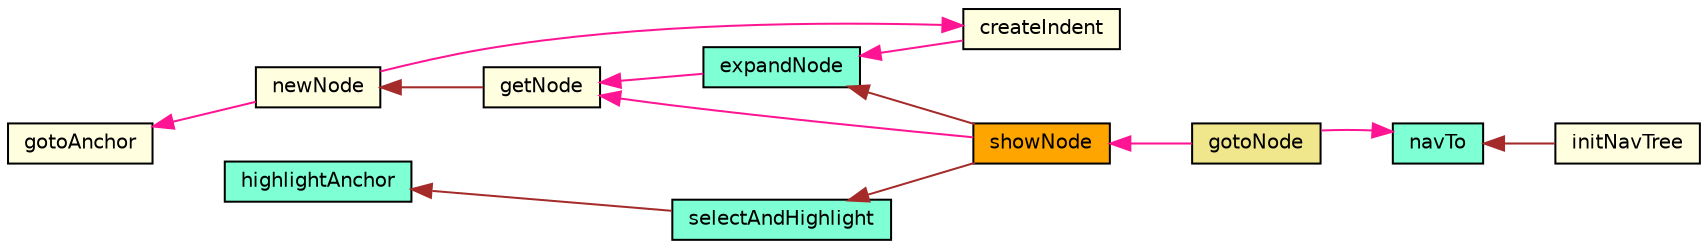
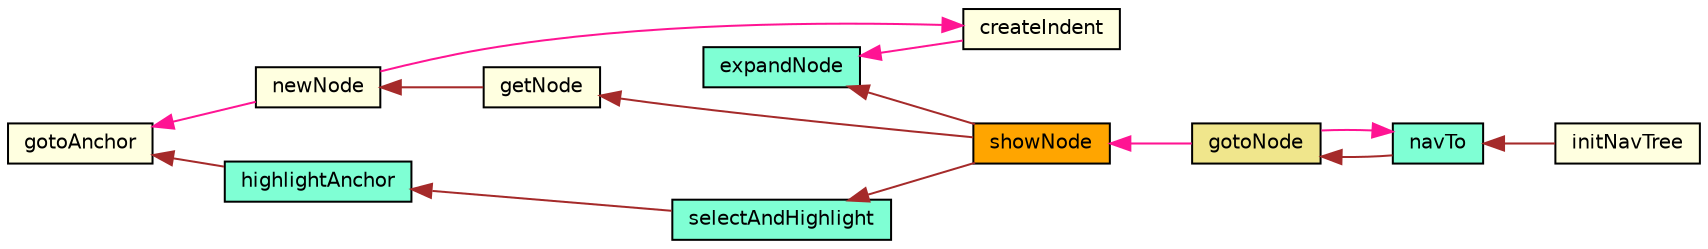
(662, 77) -> none
(797, 120) -> (797, 120)
none -> (1367, 157)
none -> (198, 162)
